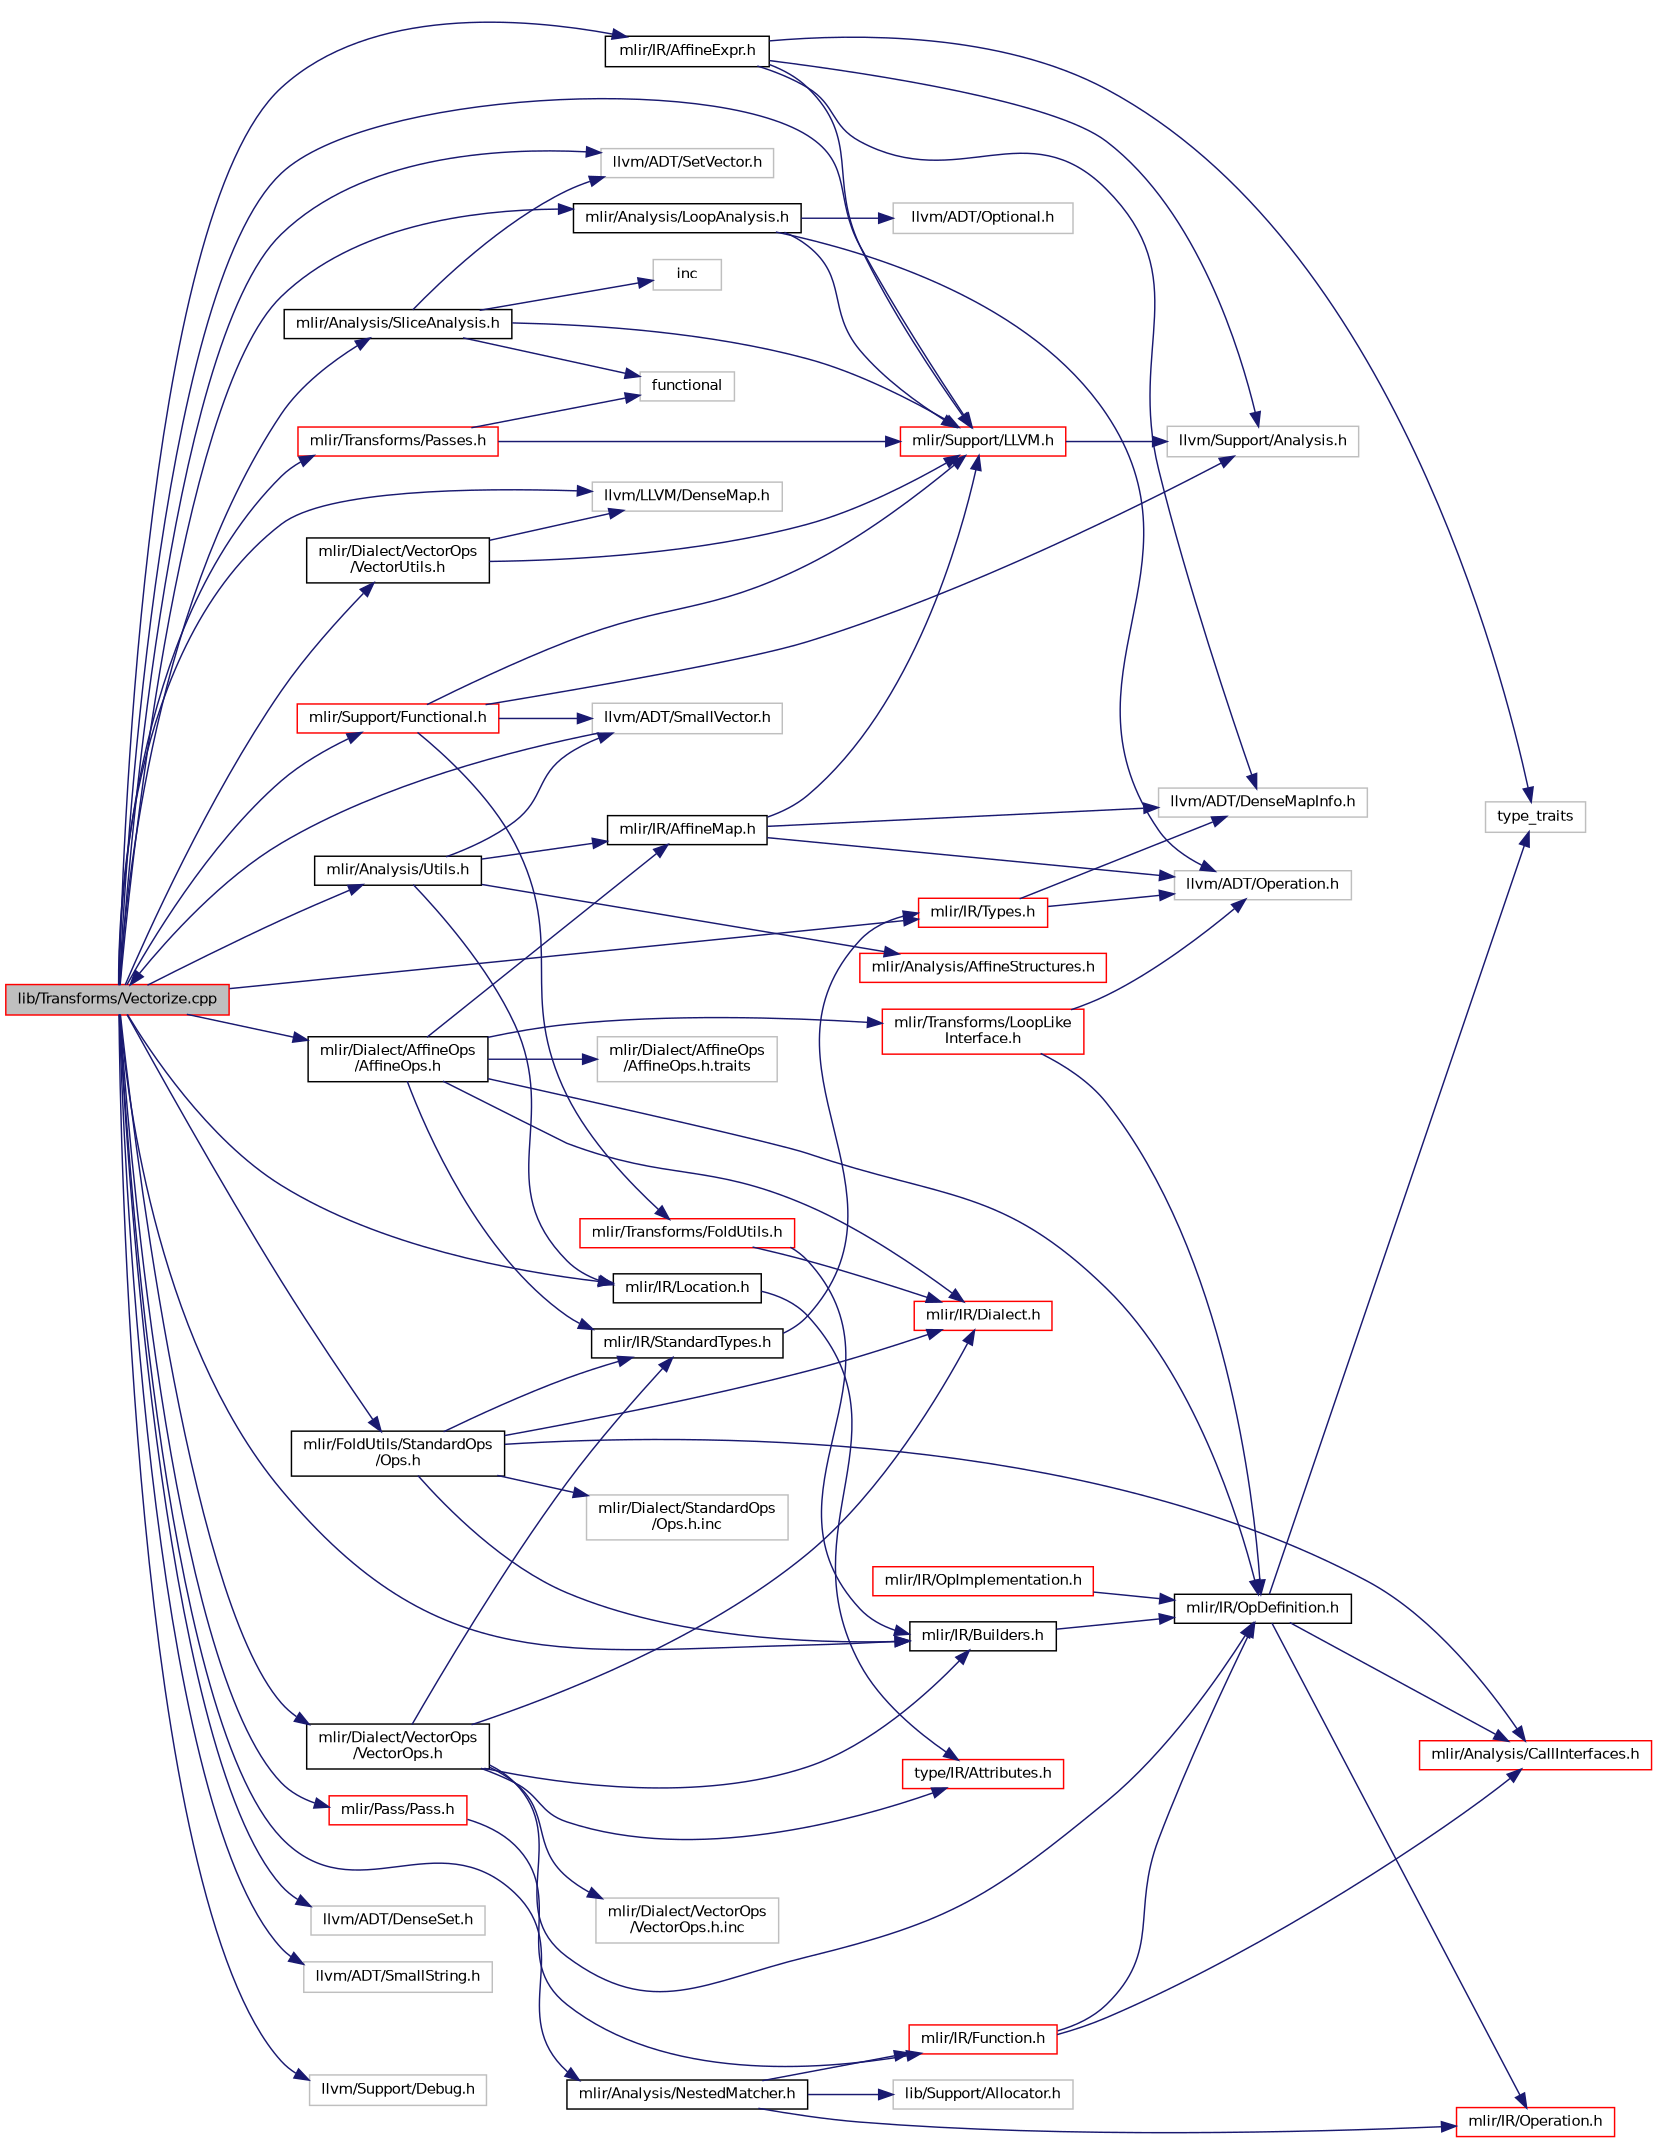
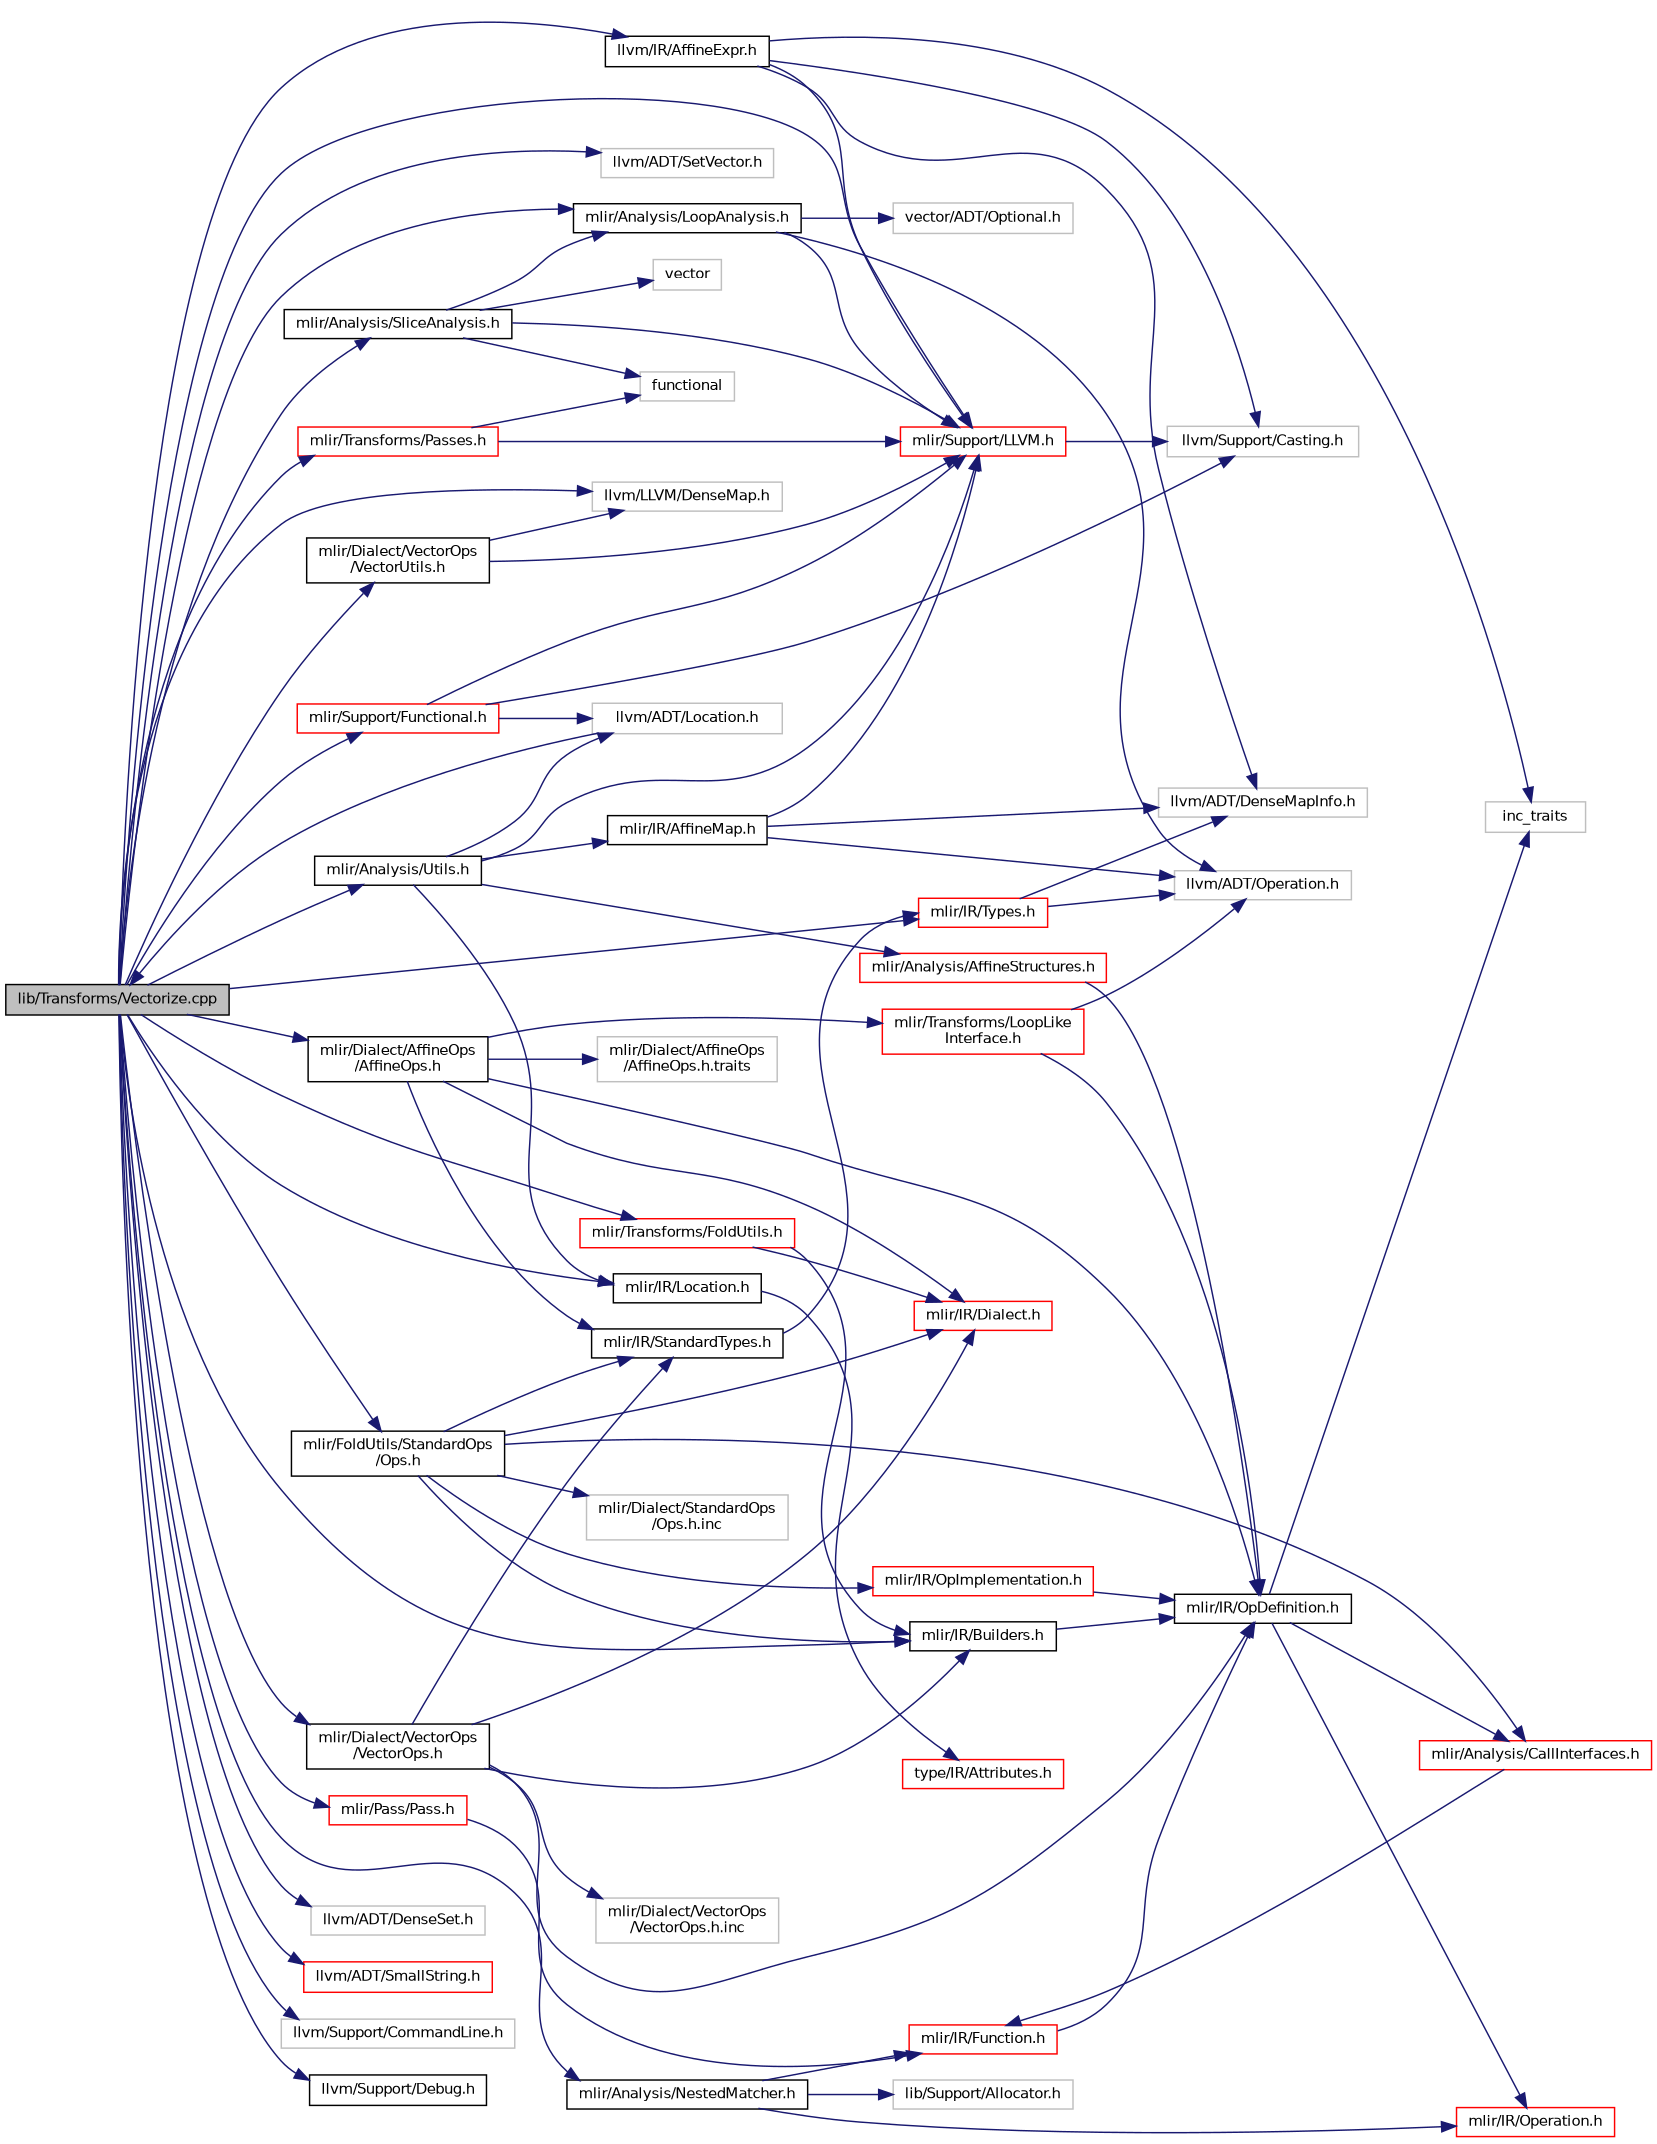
(687, 51) -> (687, 51)
(983, 218) -> (983, 218)
(495, 236) -> (522, 278)
(687, 275) -> (687, 275)
(1263, 442) -> (1263, 442)
(687, 718) -> (687, 718)
none -> (795, 755)
(1536, 817) -> (1536, 817)
(553, 936) -> none
(541, 969) -> (373, 1135)
(117, 1000) -> (117, 1000)
none -> (1207, 1268)
none -> (631, 1570)
(700, 1839) -> none
(1292, 1923) -> (1270, 1910)
(398, 1977) -> (398, 1977)
none -> (398, 2034)
(398, 2090) -> (398, 2090)
